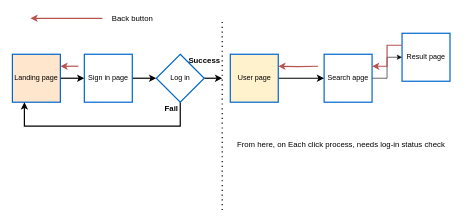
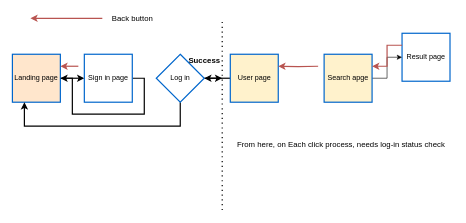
(146, 78) -> (110, 114)
(299, 78) -> (225, 78)
(348, 78) -> (348, 78)
(171, 108) -> none
